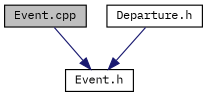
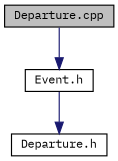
(45, 16) -> (59, 16)
(131, 44) -> (59, 107)
